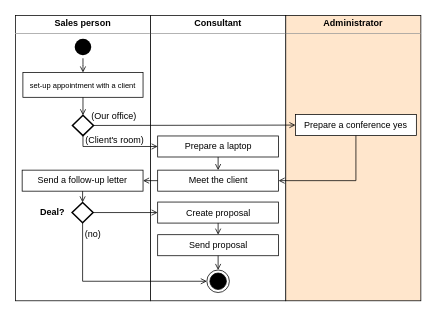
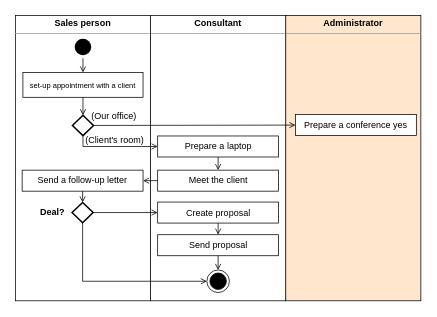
(340, 180) -> none
(92, 234) -> none
